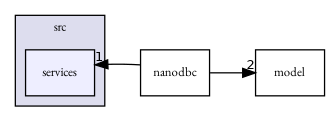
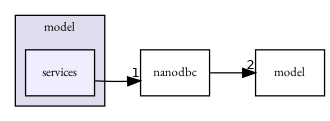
(60, 27) -> (60, 27)
(124, 64) -> (113, 81)
